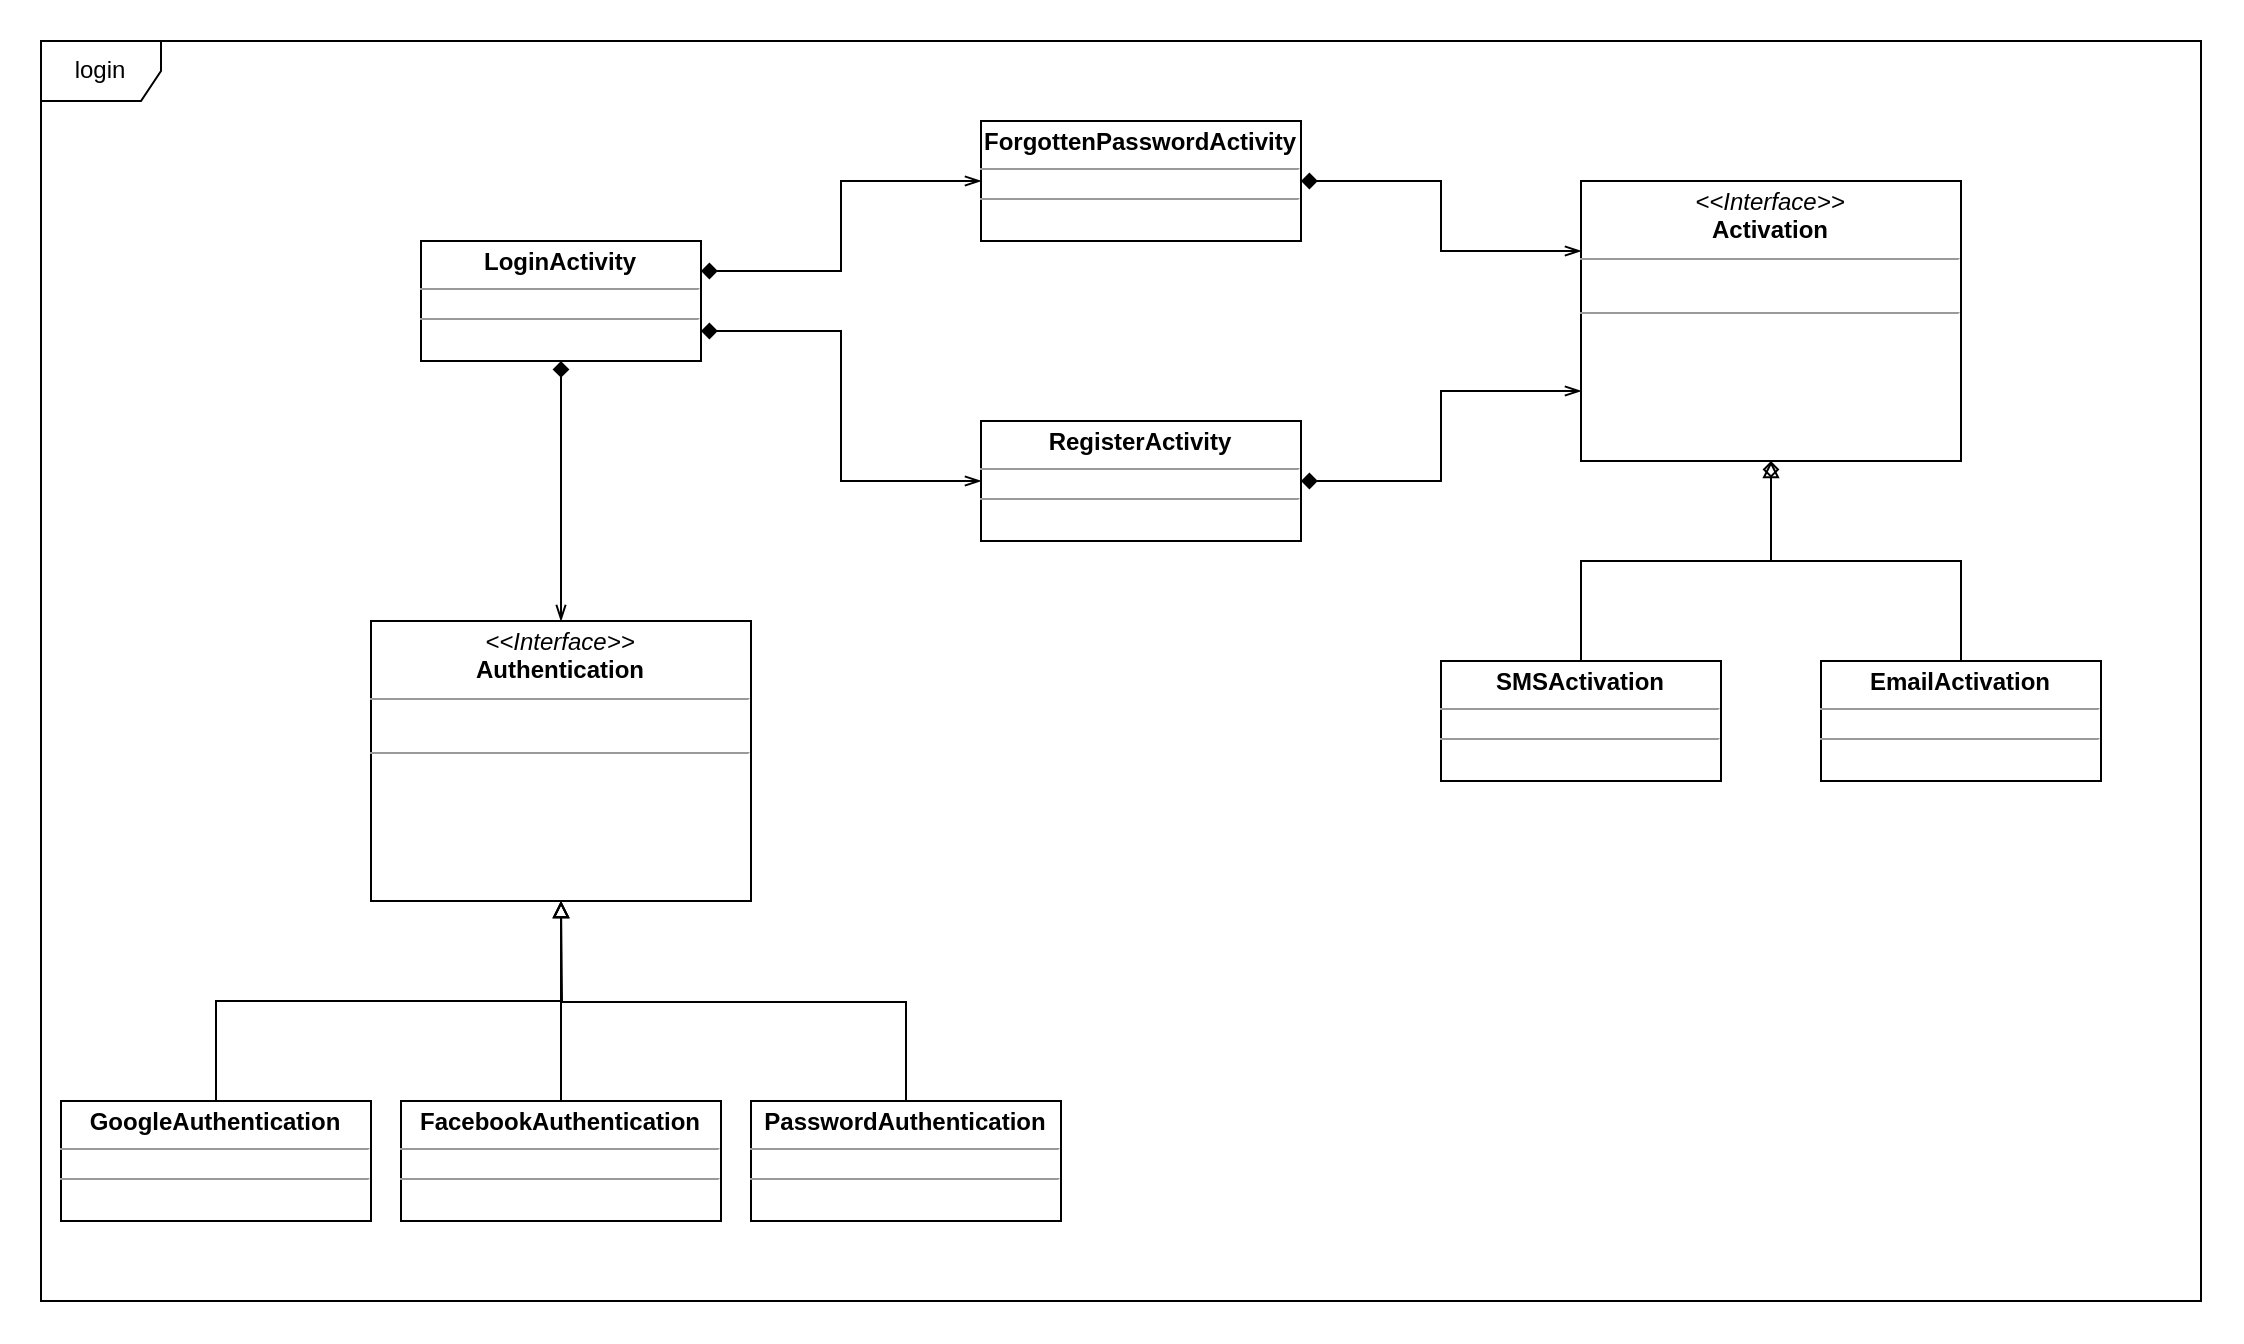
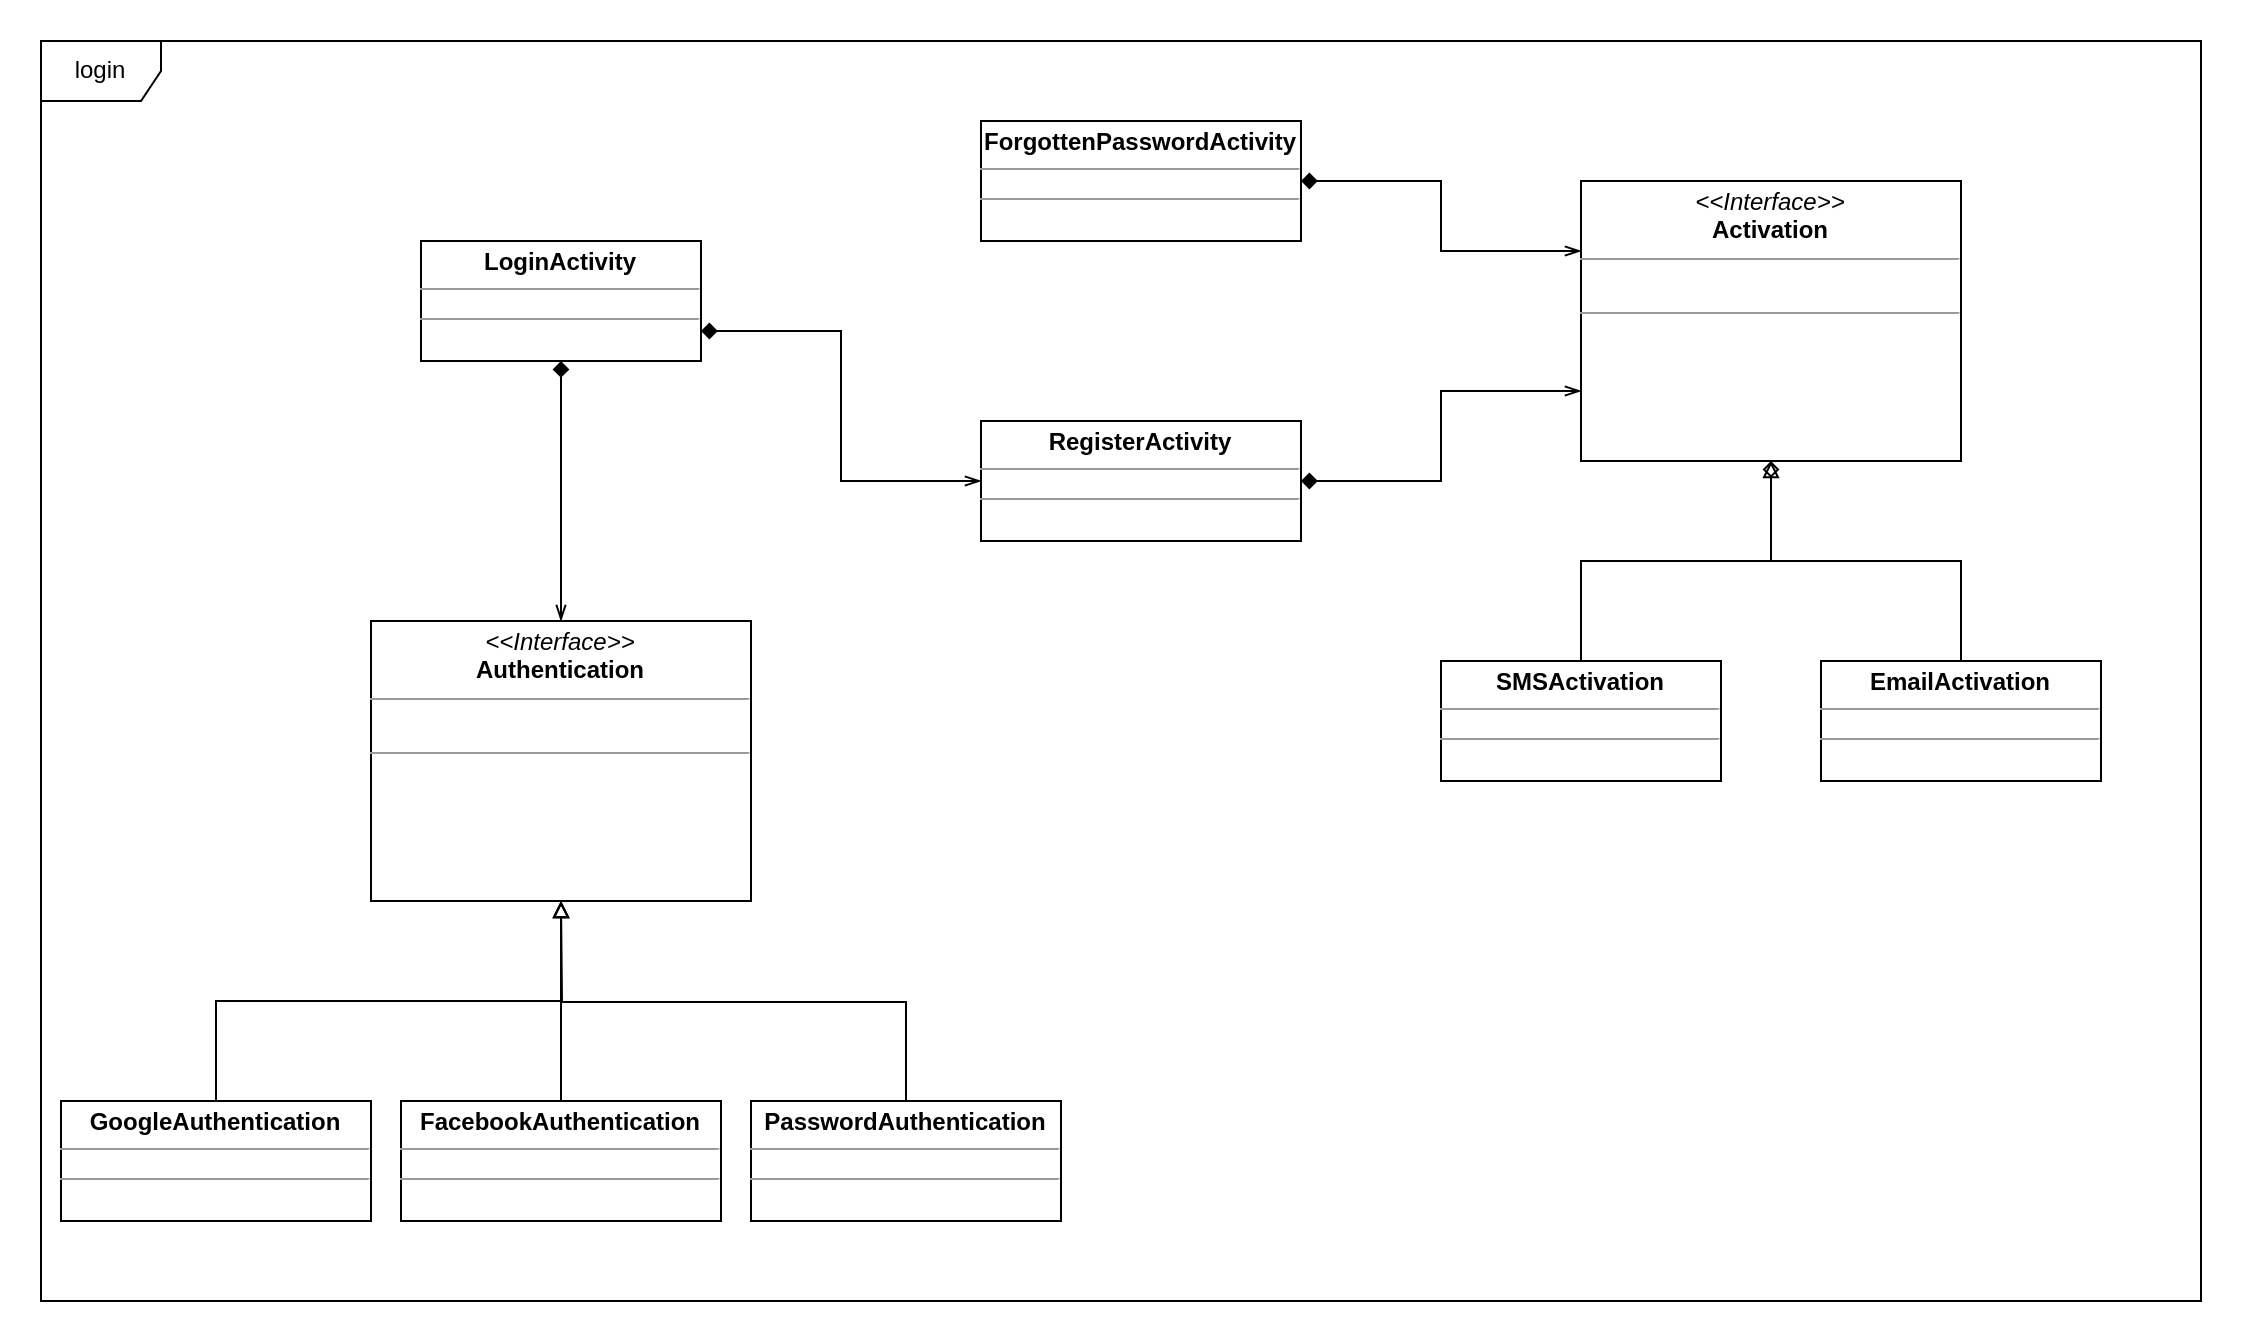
(841, 221) -> none
